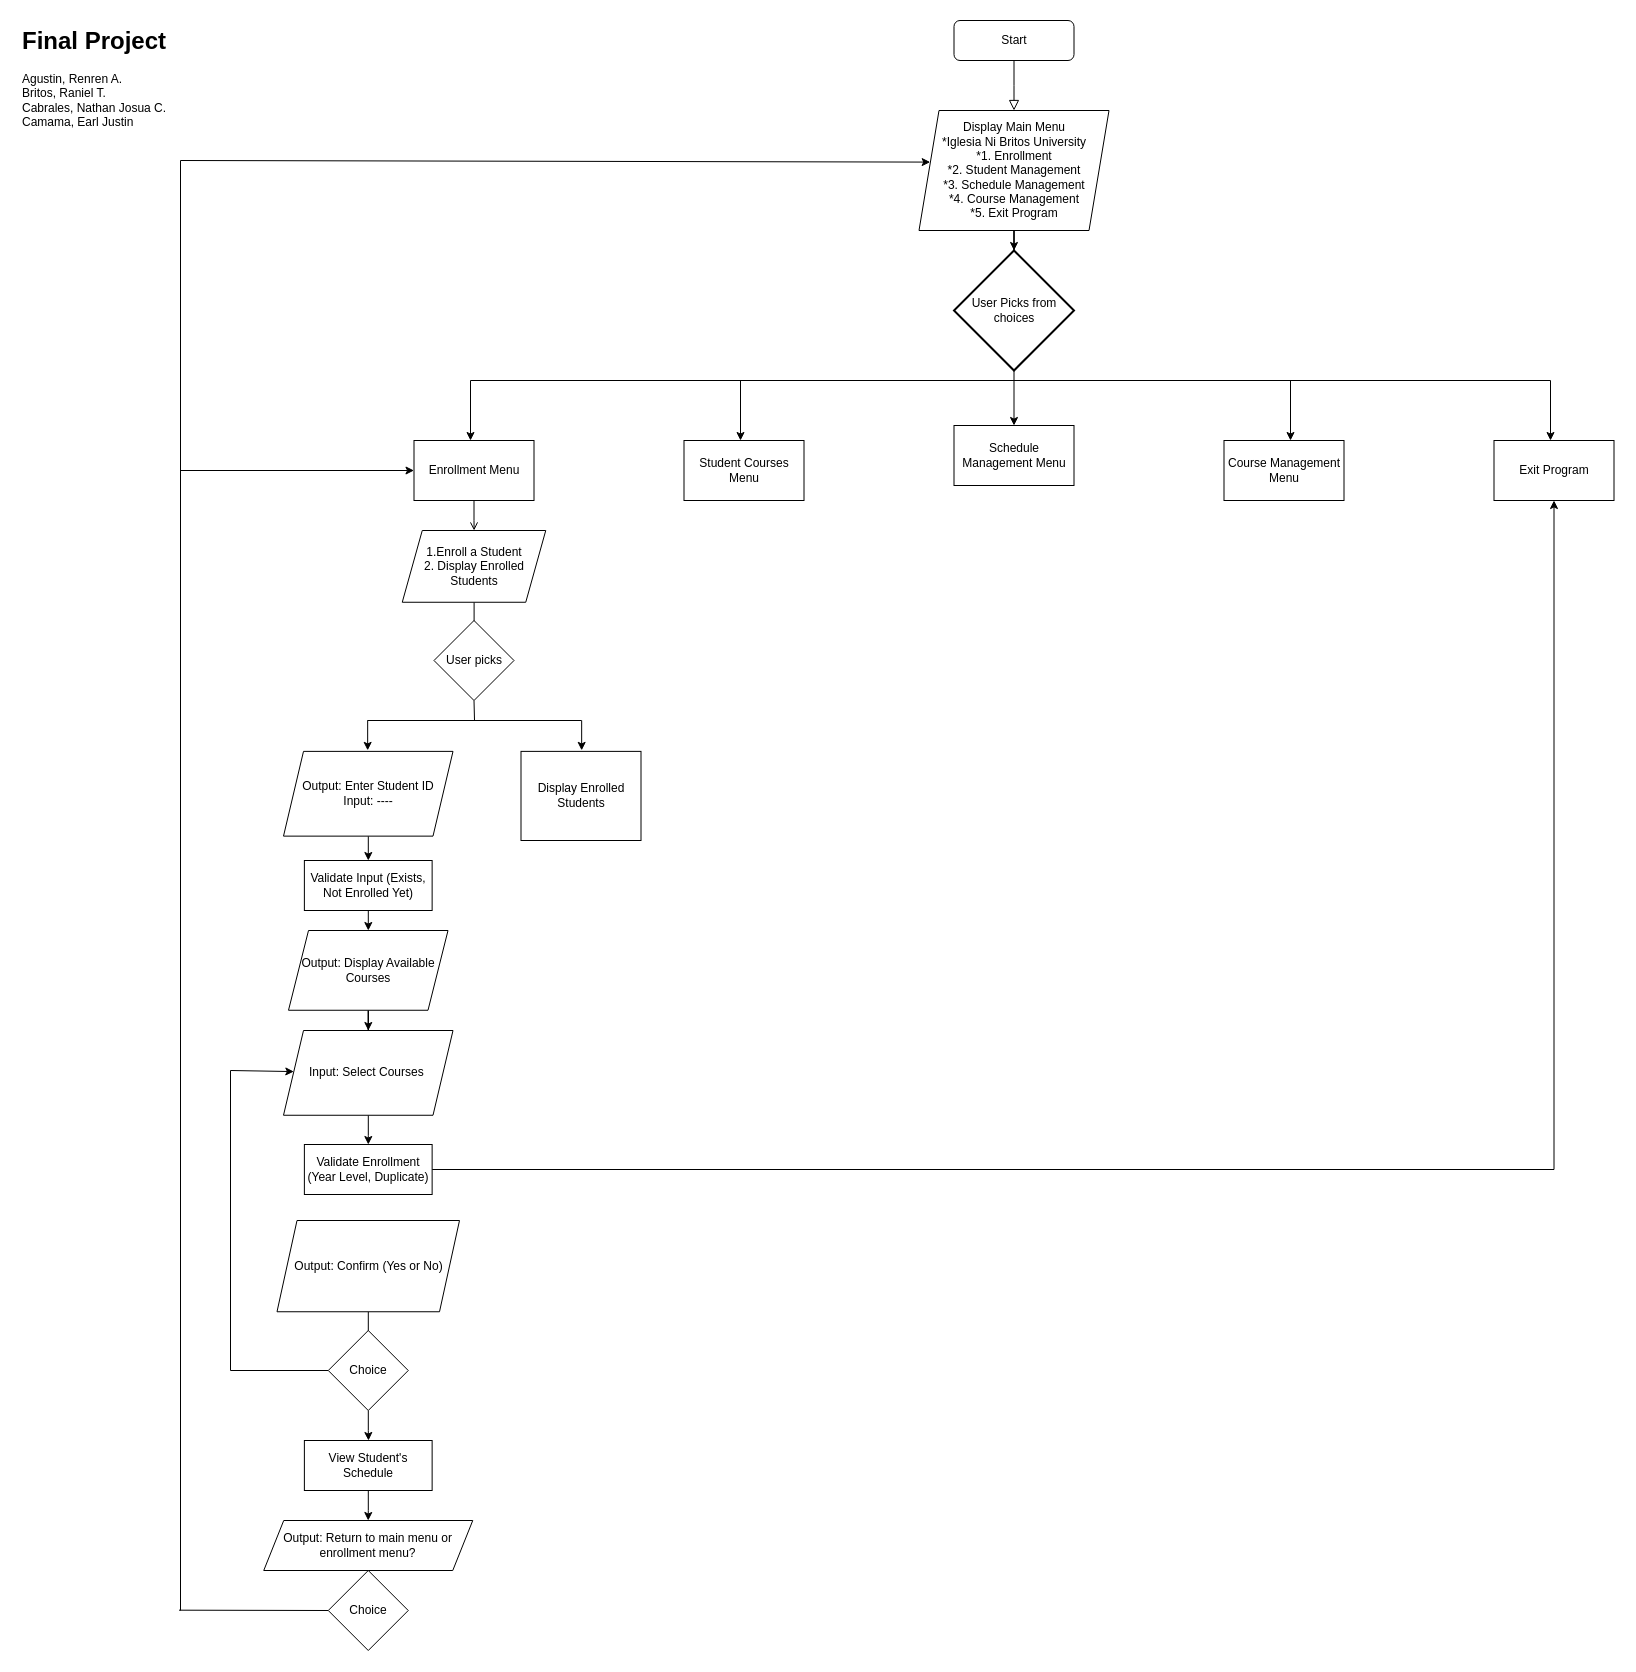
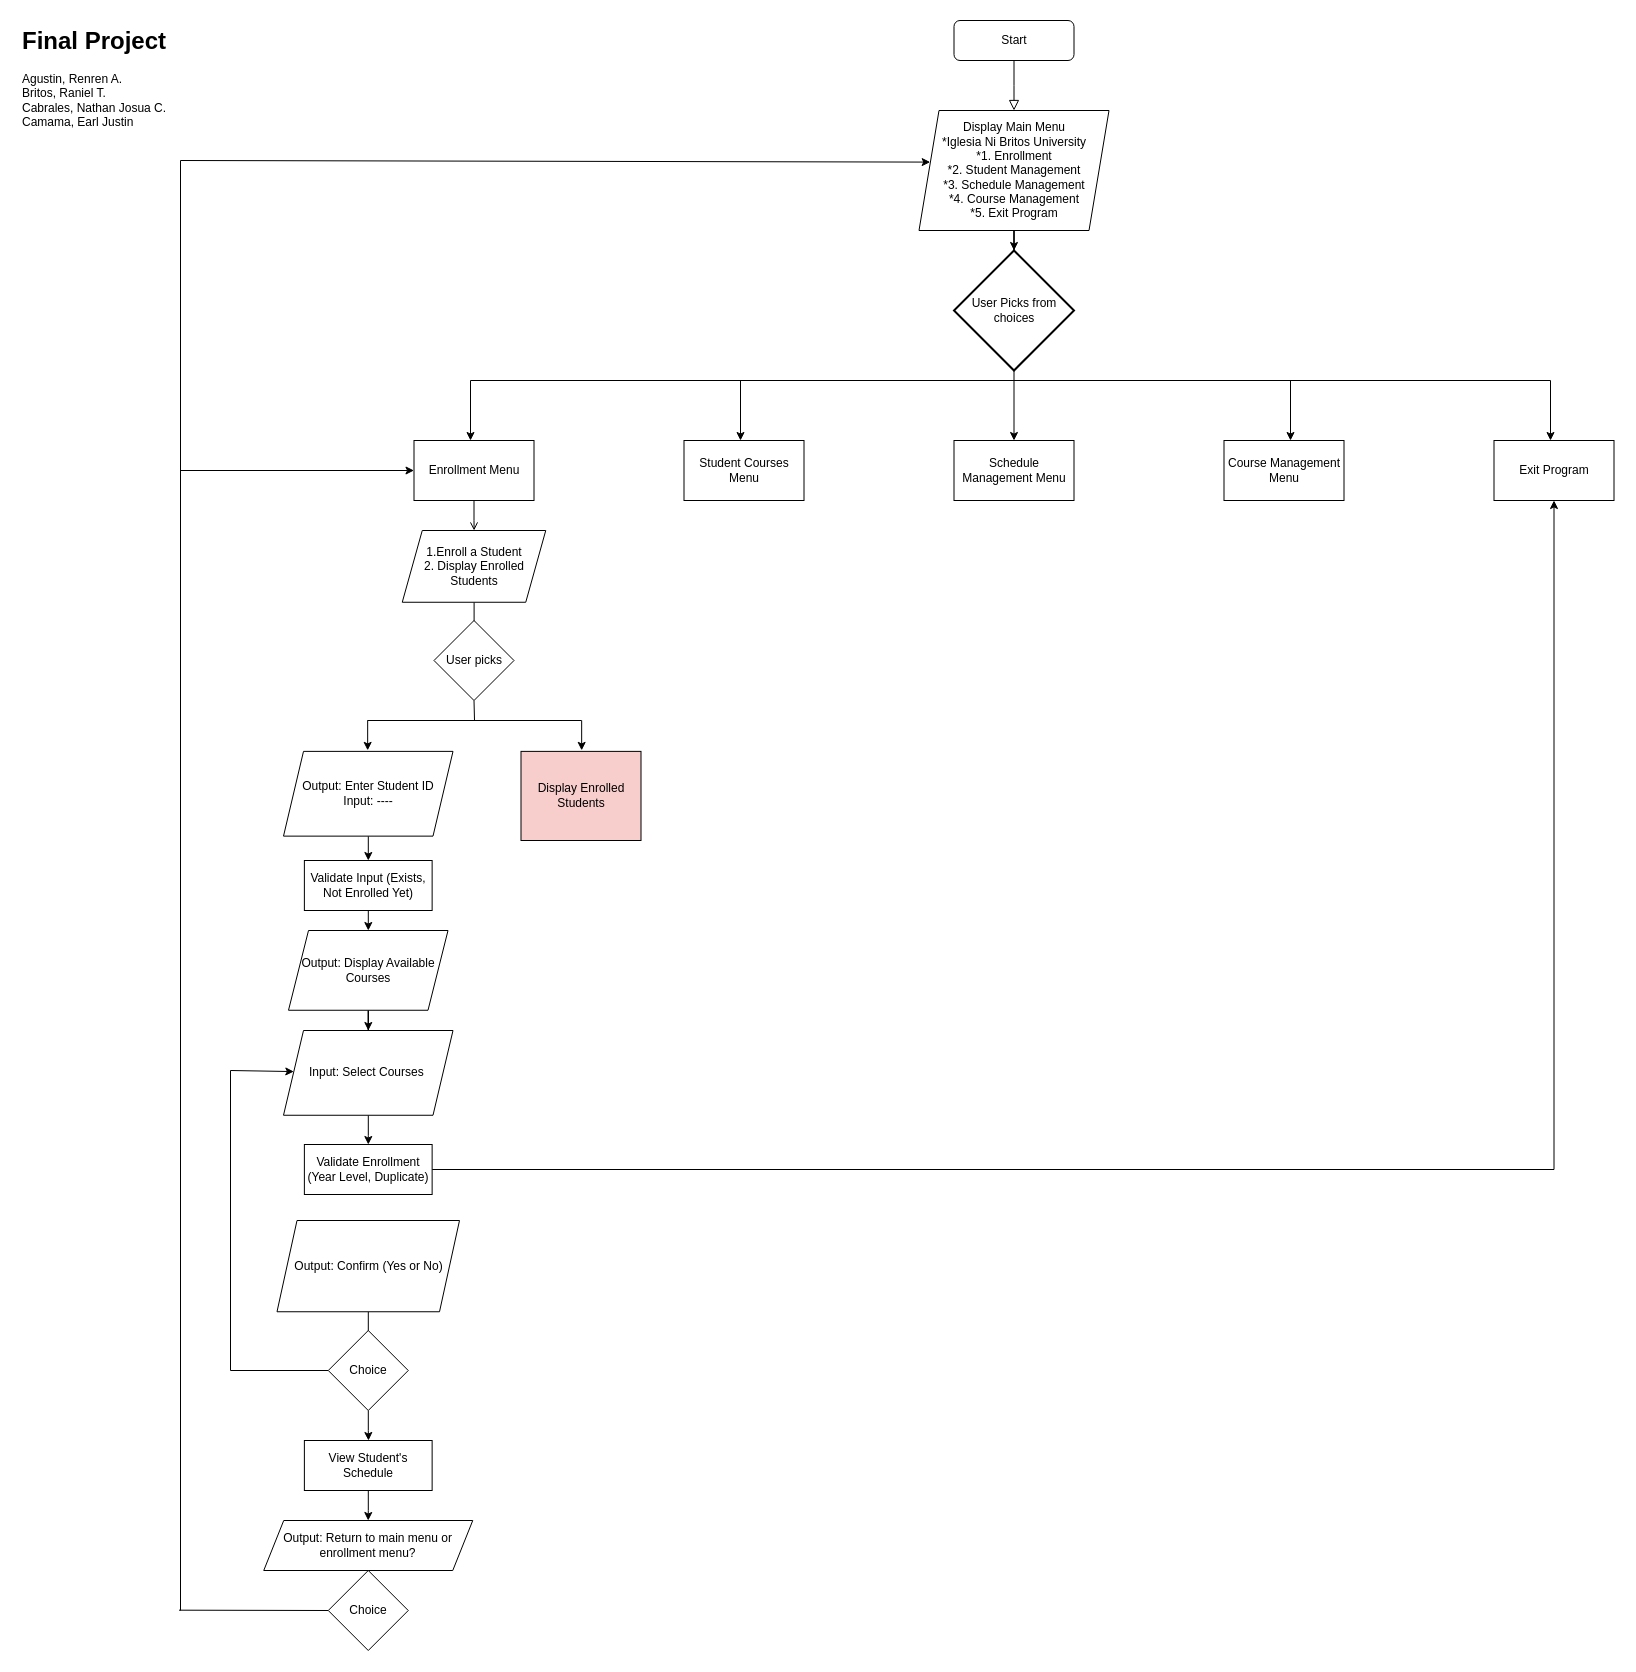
(1014, 456) -> (1014, 471)
(581, 796) -> (581, 796)
